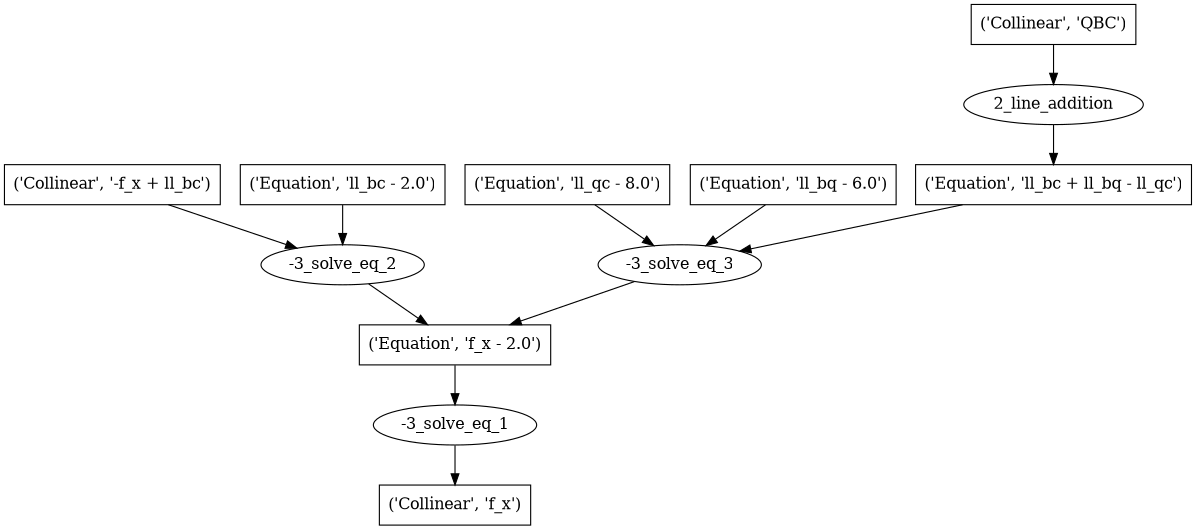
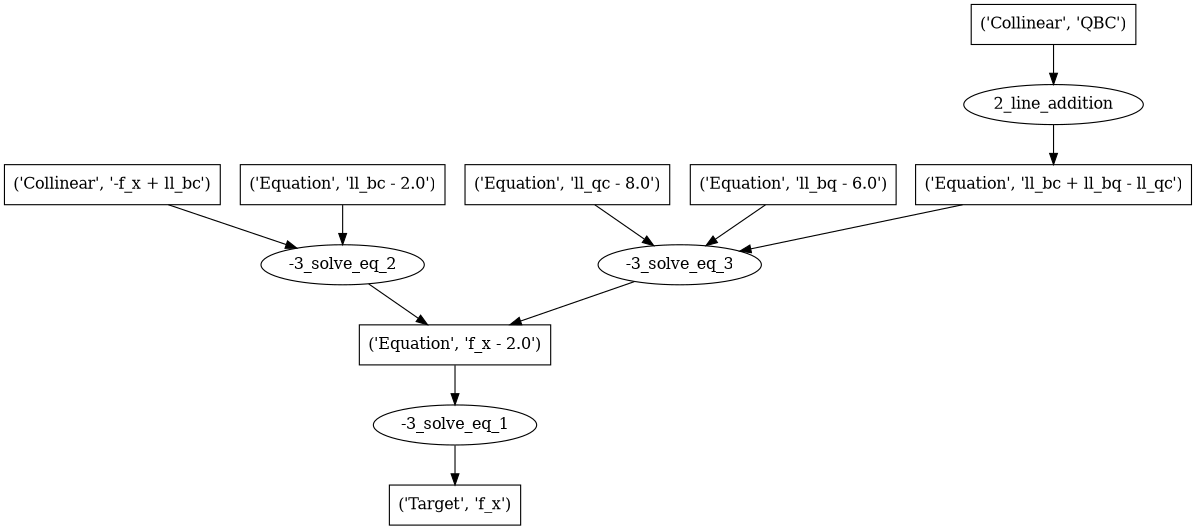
(455, 505) -> (455, 505)
